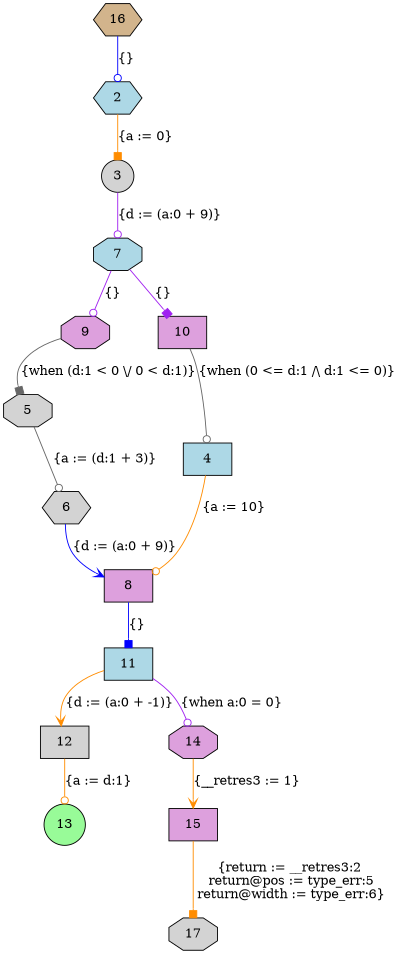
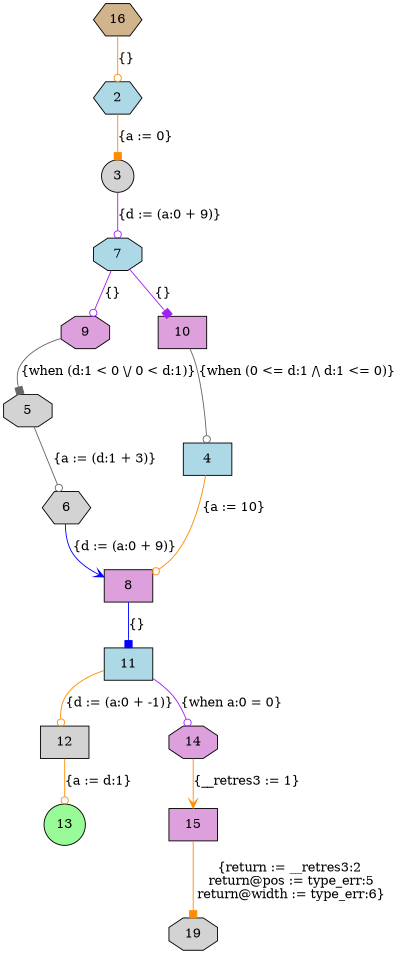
(118, 55) -> (118, 55)
(74, 687) -> (73, 687)
(193, 934) -> (193, 934)
